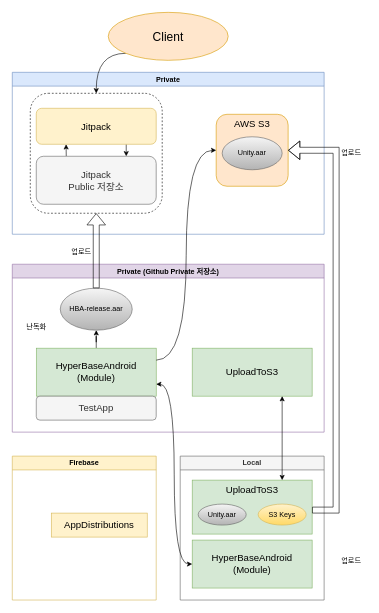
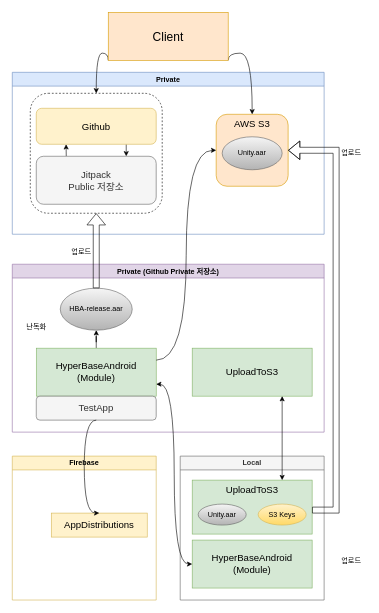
(168, 36) -> (168, 36)
none -> (249, 64)
(96, 126) -> (96, 126)
none -> (84, 467)
